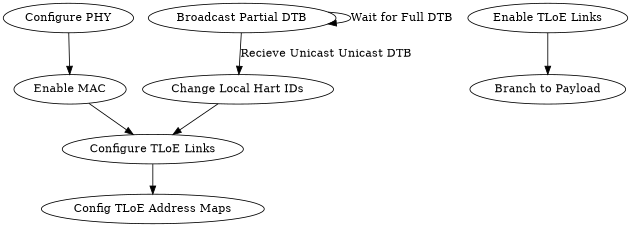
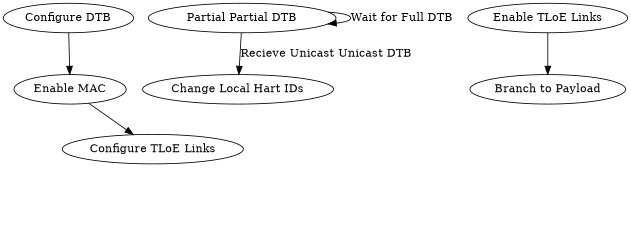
(68, 18) -> (68, 18)
(242, 18) -> (242, 18)
(199, 117) -> none
(153, 209) -> none
